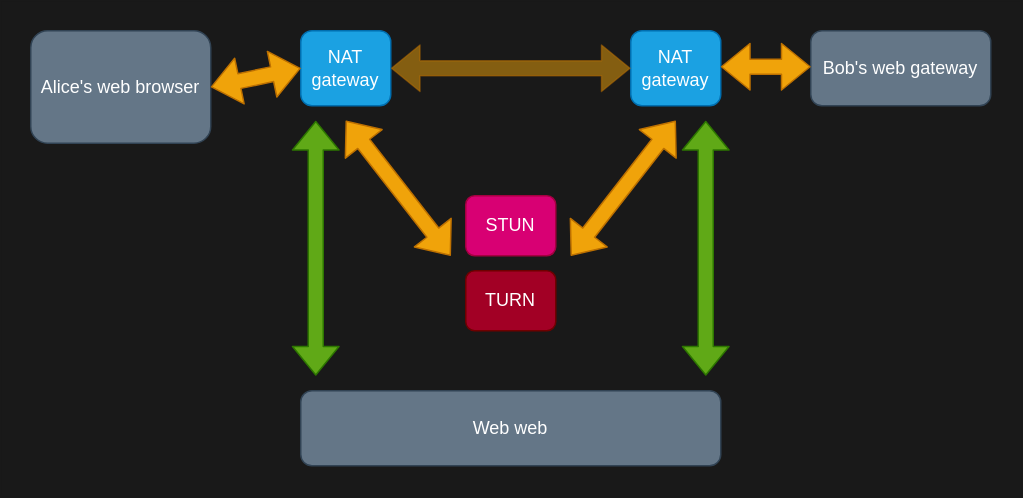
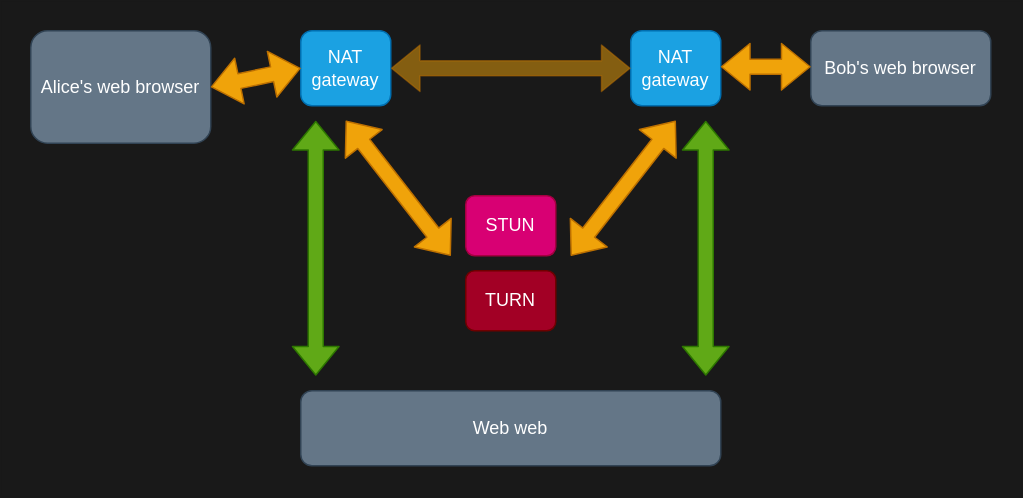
(901, 68) -> (901, 68)
